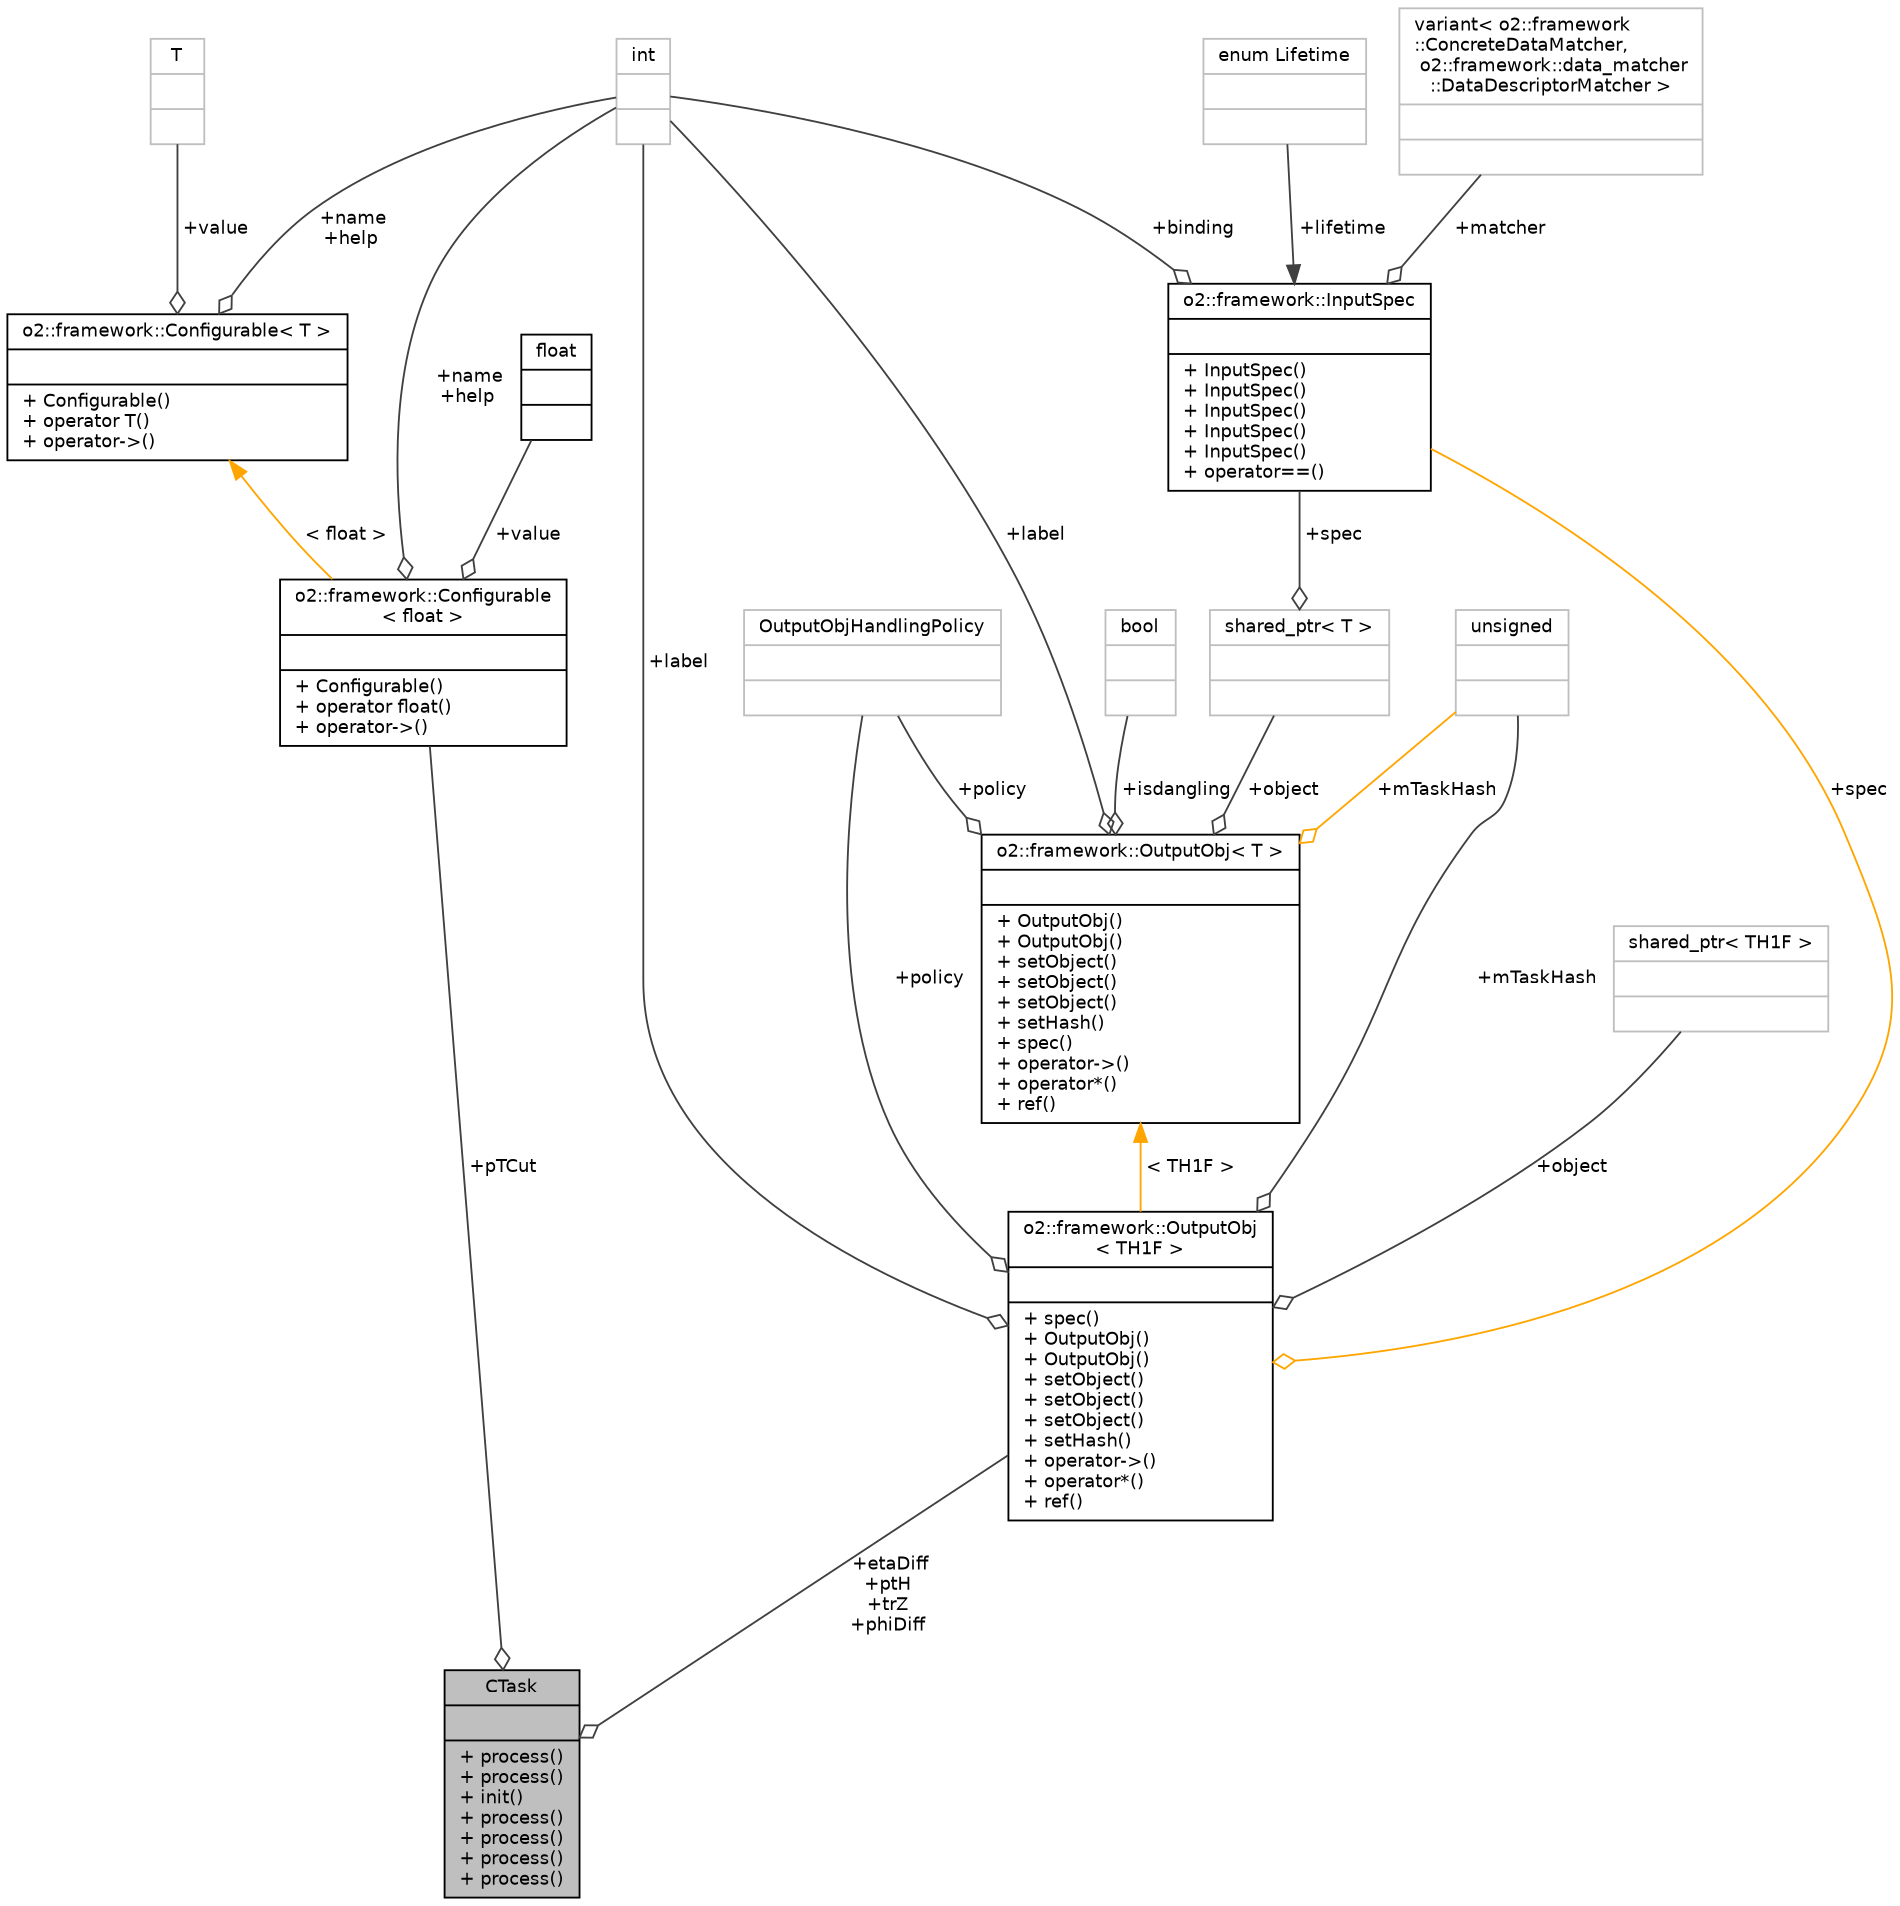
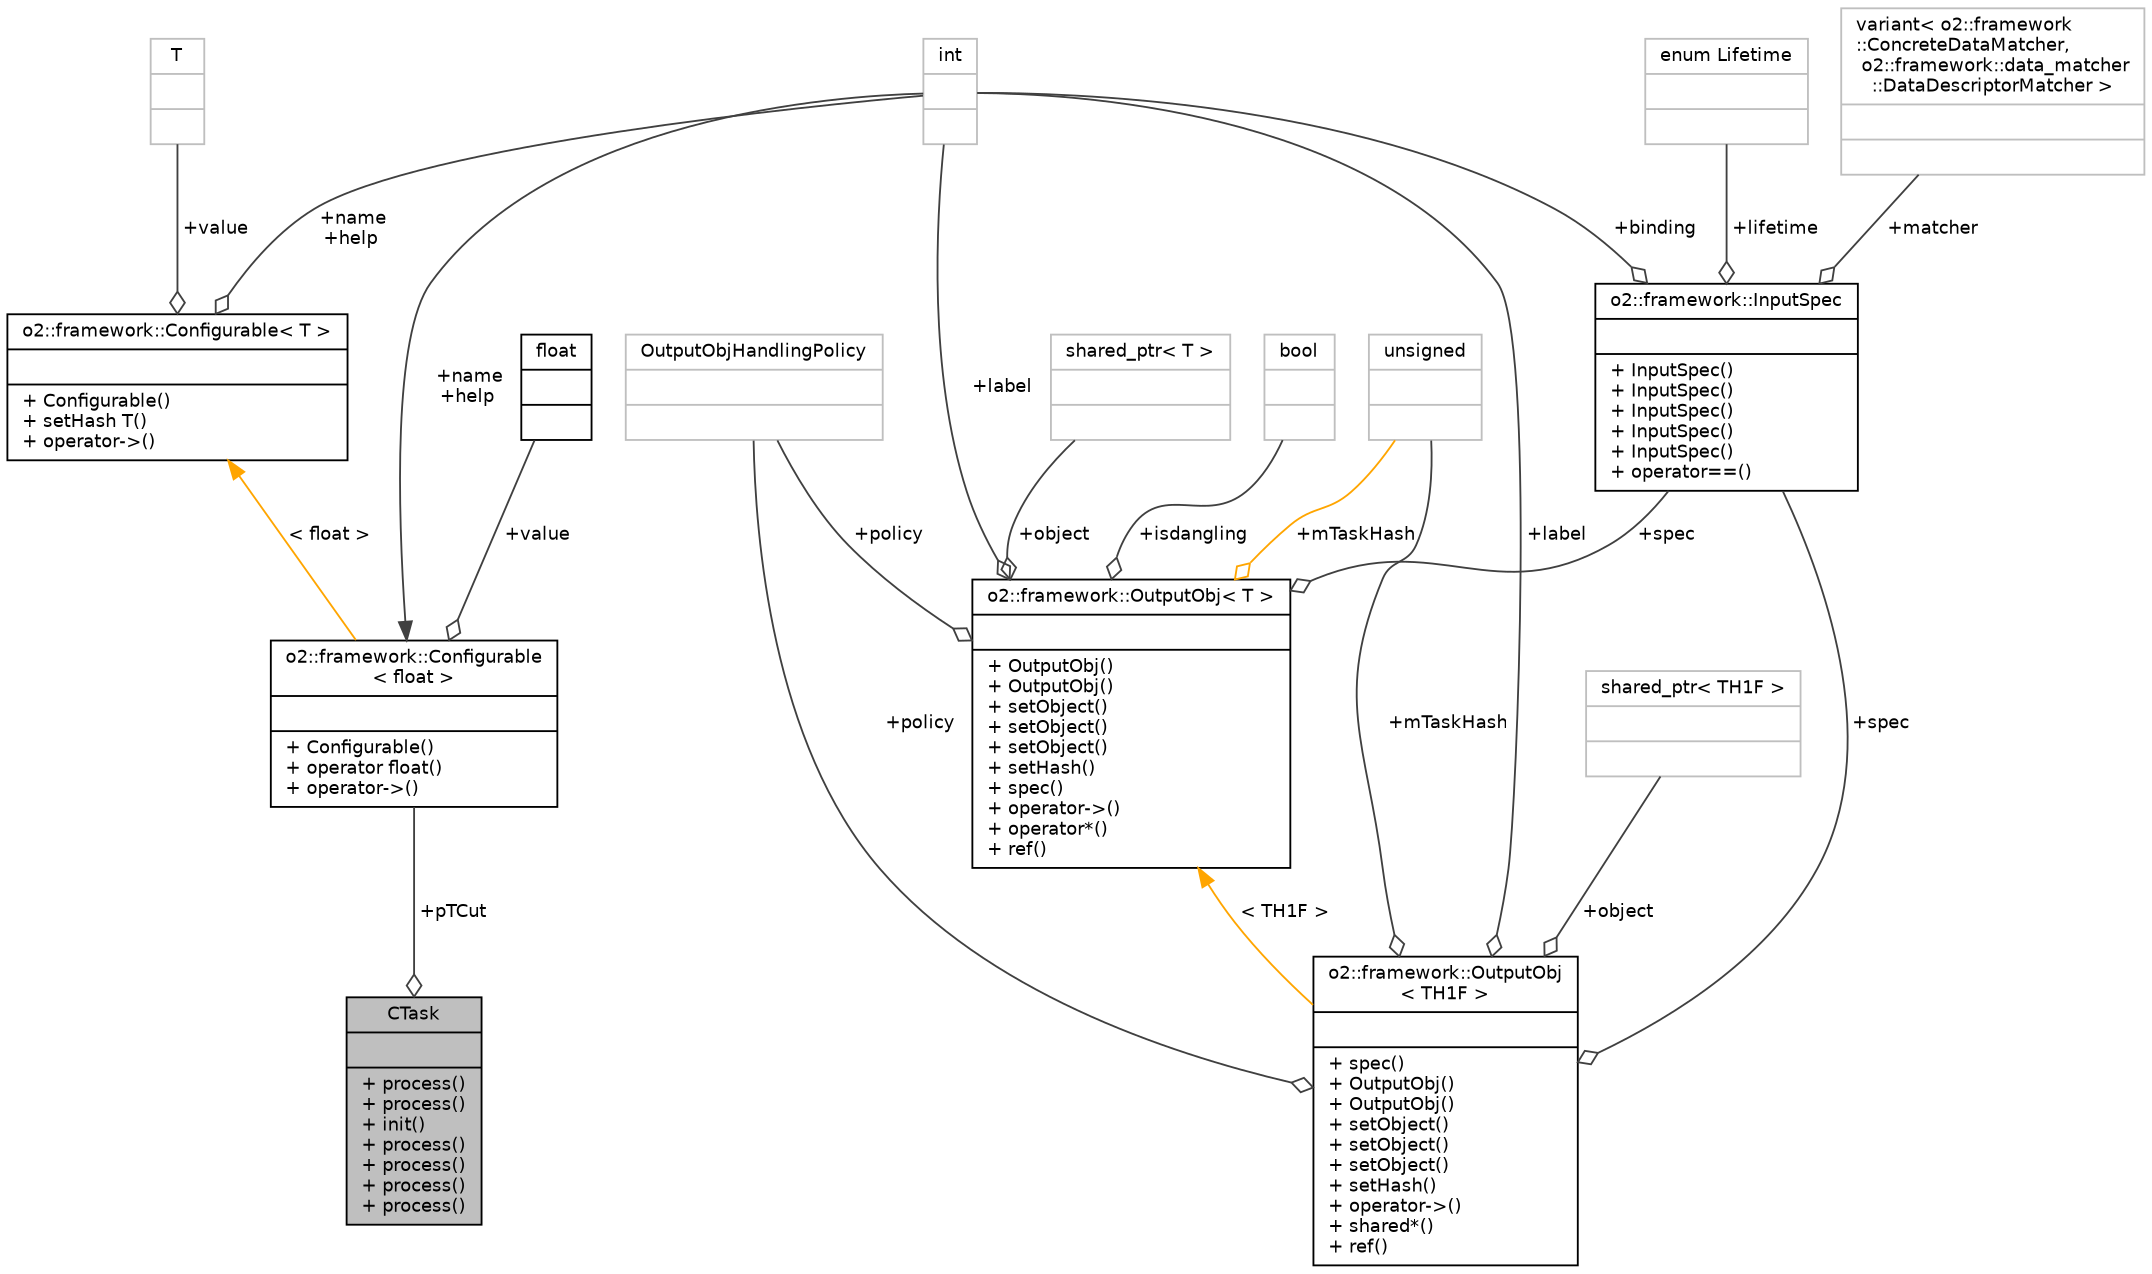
(1290, 205) -> (1727, 203)
(427, 292) -> (503, 213)
(87, 421) -> (85, 421)
(1300, 539) -> (1501, 571)
(1891, 1000) -> (1836, 822)
(1084, 1482) -> (1382, 1227)
(803, 1590) -> none
